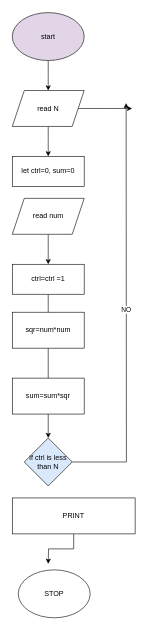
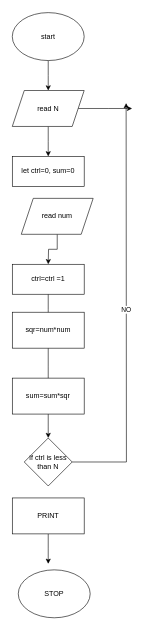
(48, 36) -> (48, 36)
(48, 216) -> (57, 216)
(48, 462) -> (48, 462)
(74, 516) -> (48, 516)
